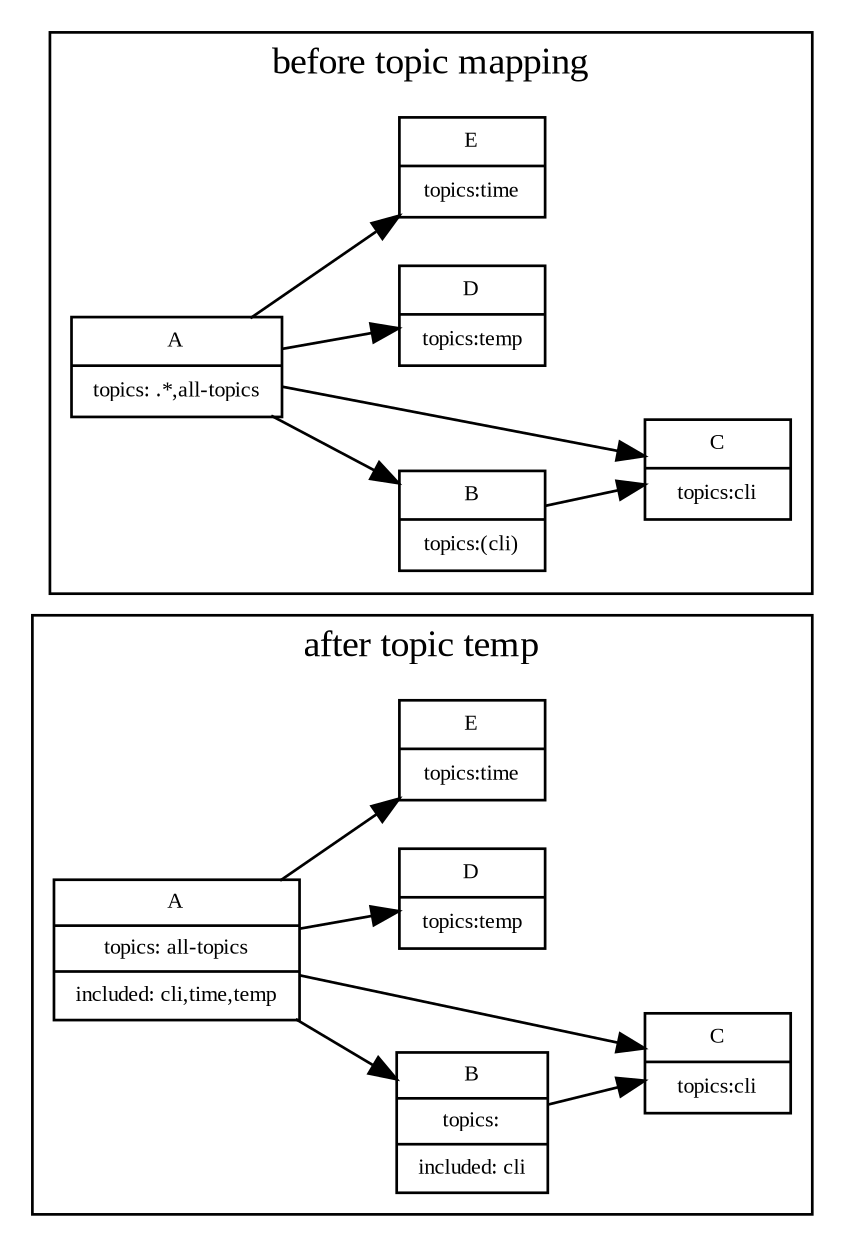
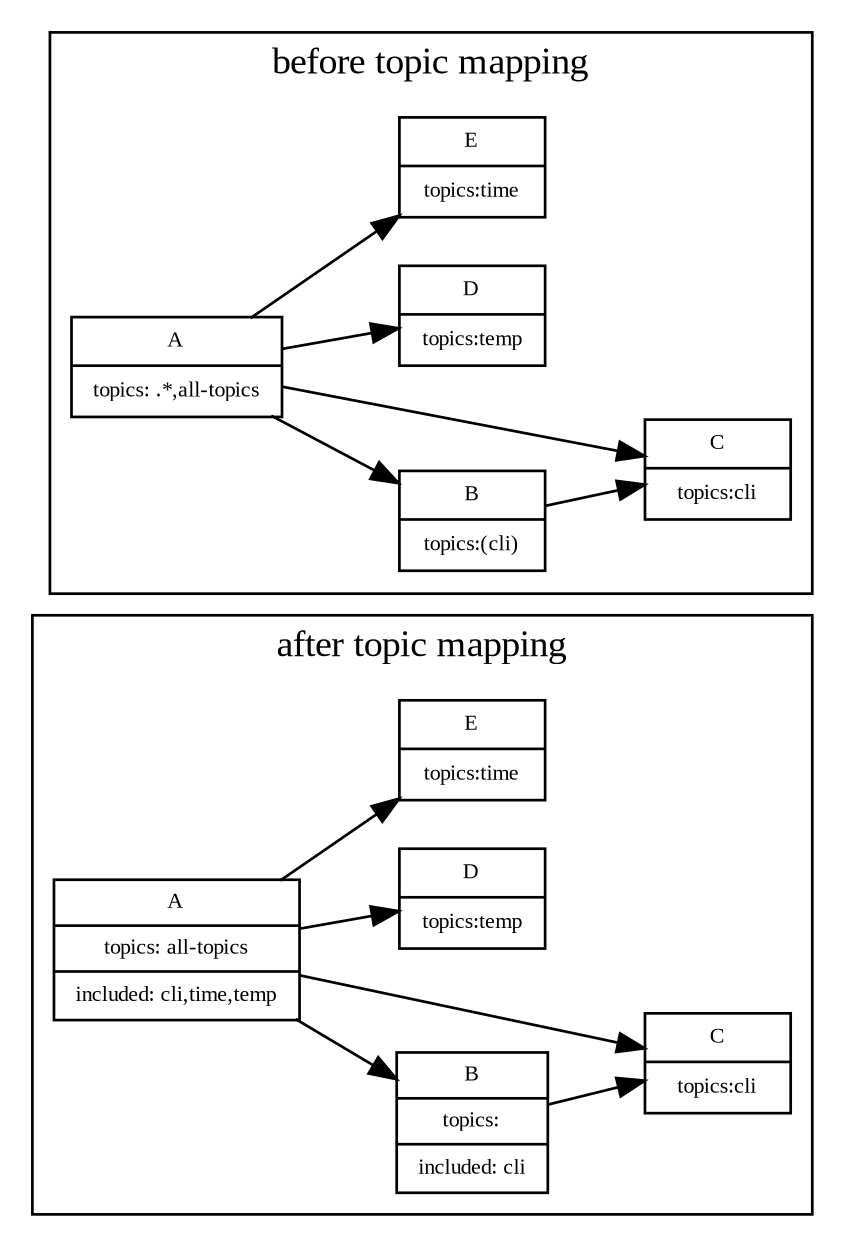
(422, 646) -> (422, 646)
